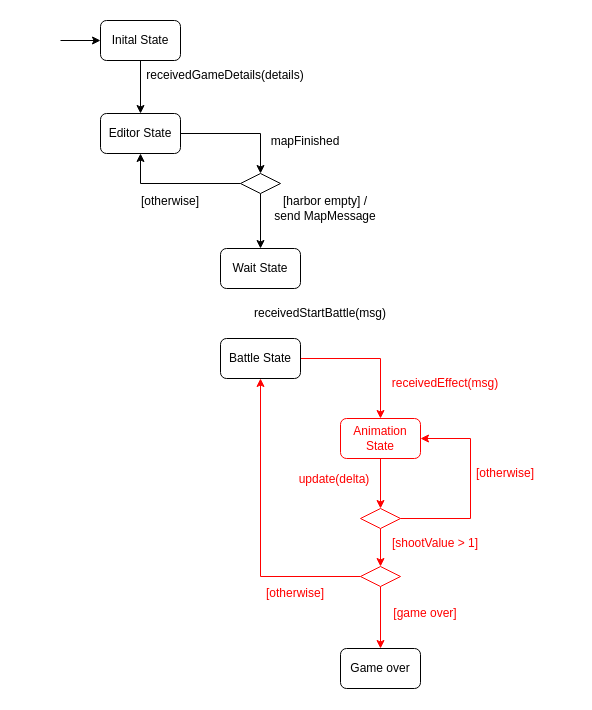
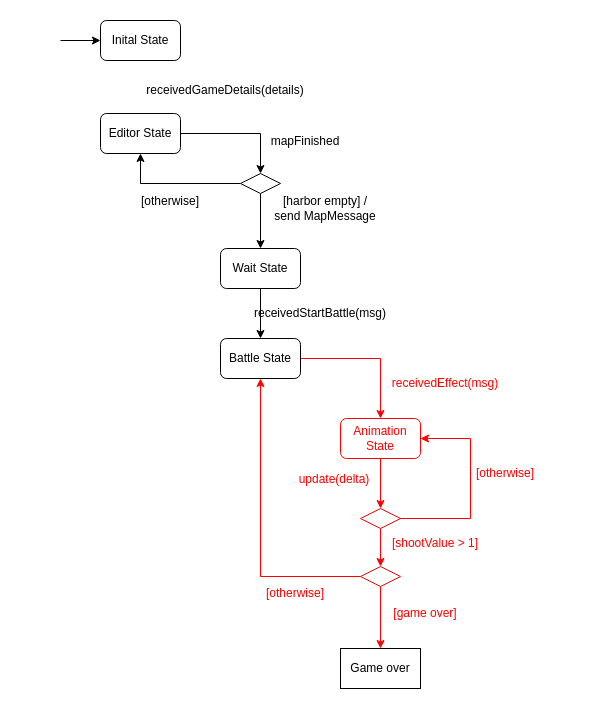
(226, 76) -> (226, 91)
(141, 84) -> none
none -> (261, 310)
(381, 669) -> (381, 669)
